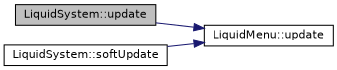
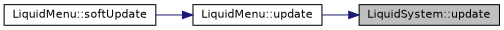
(175, 25) -> (335, 15)
(86, 55) -> (80, 15)
